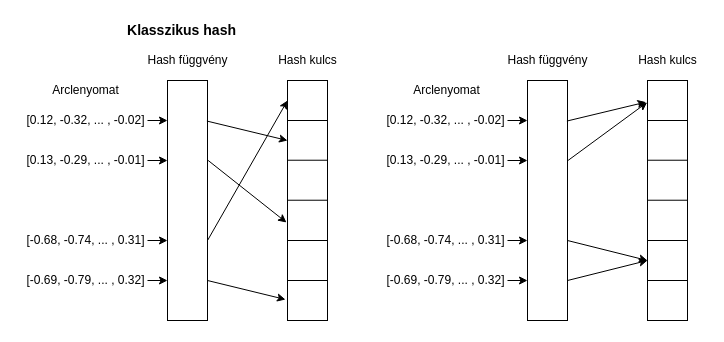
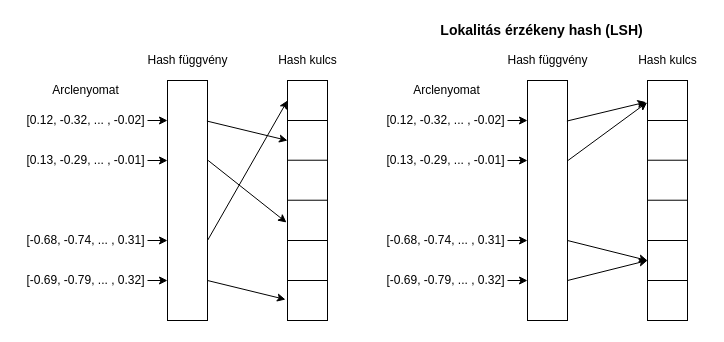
(182, 31) -> none
none -> (542, 31)
